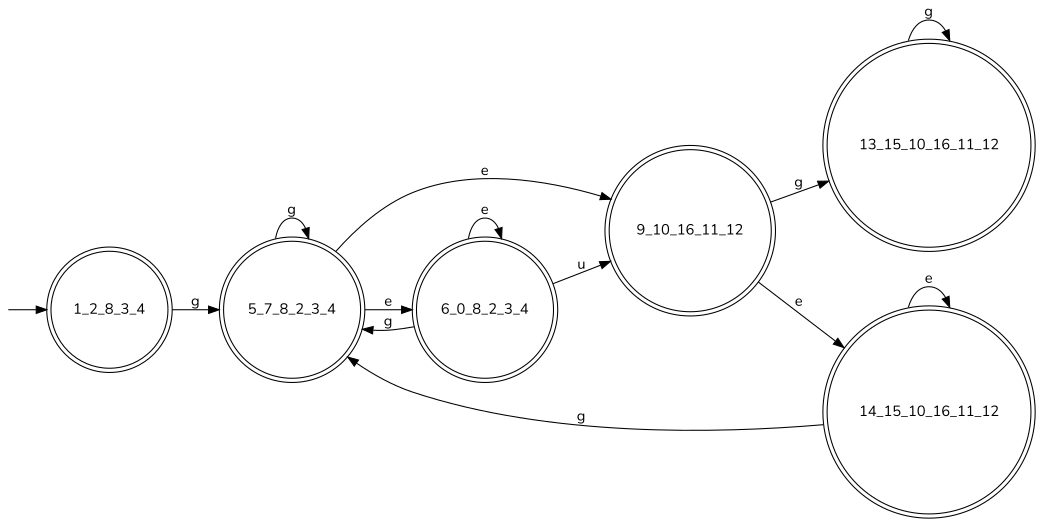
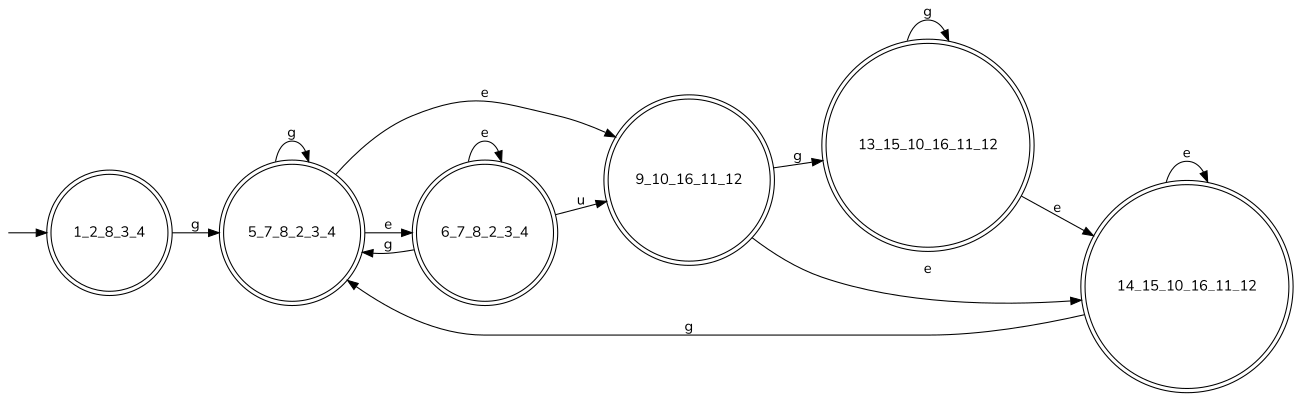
none -> (1053, 213)
(485, 310) -> (485, 233)
